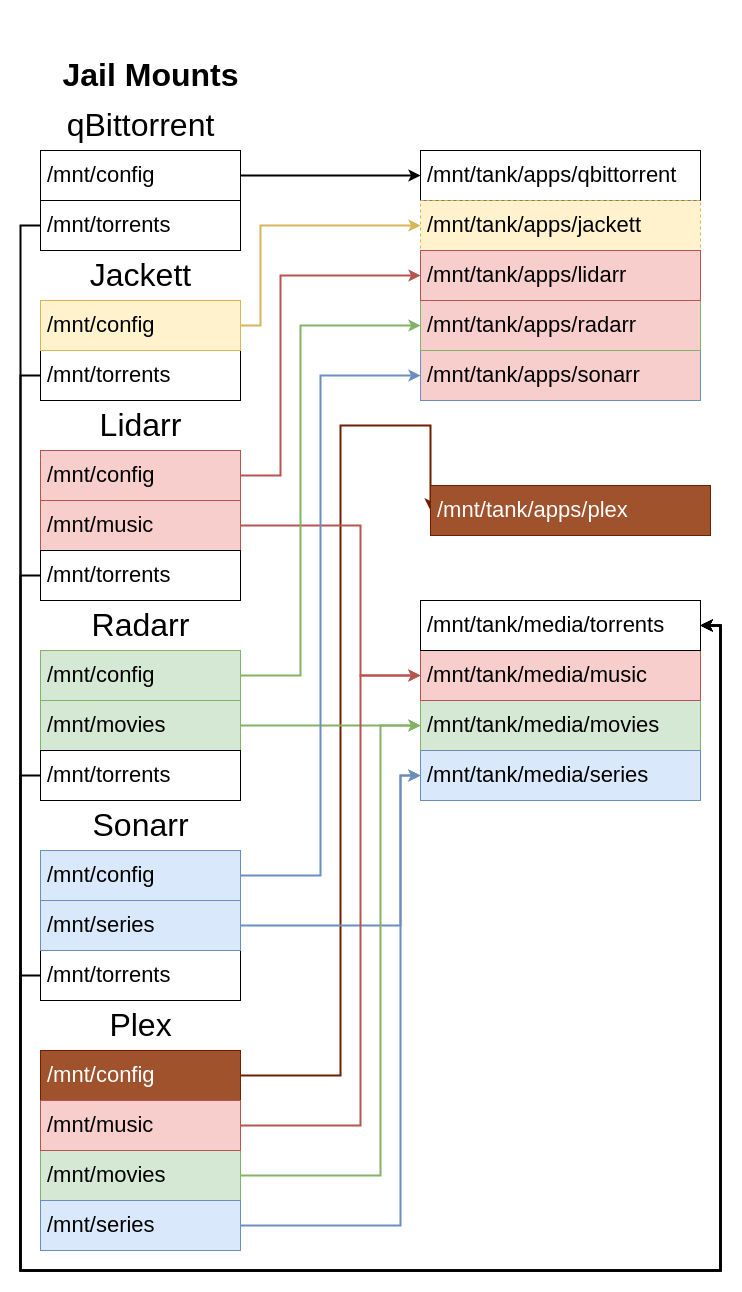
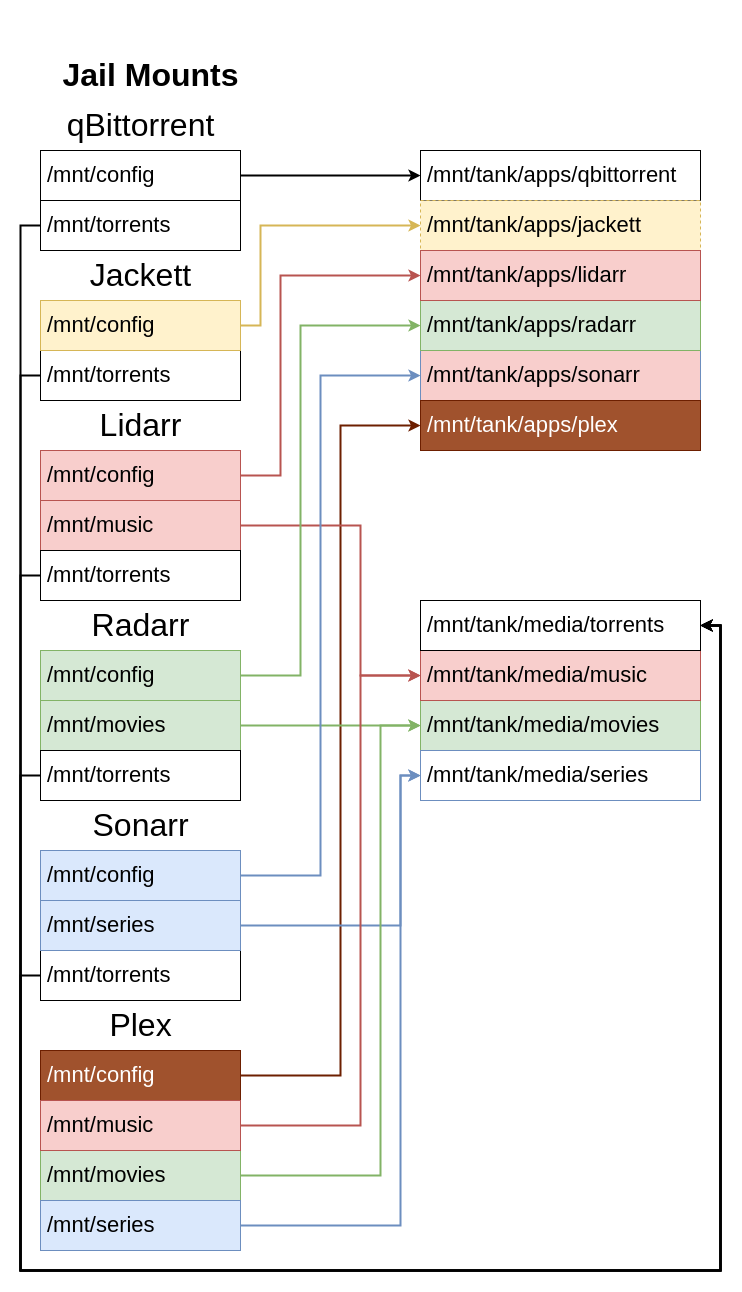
(561, 326) -> (561, 326)
(571, 511) -> (561, 426)
(561, 776) -> (561, 776)
